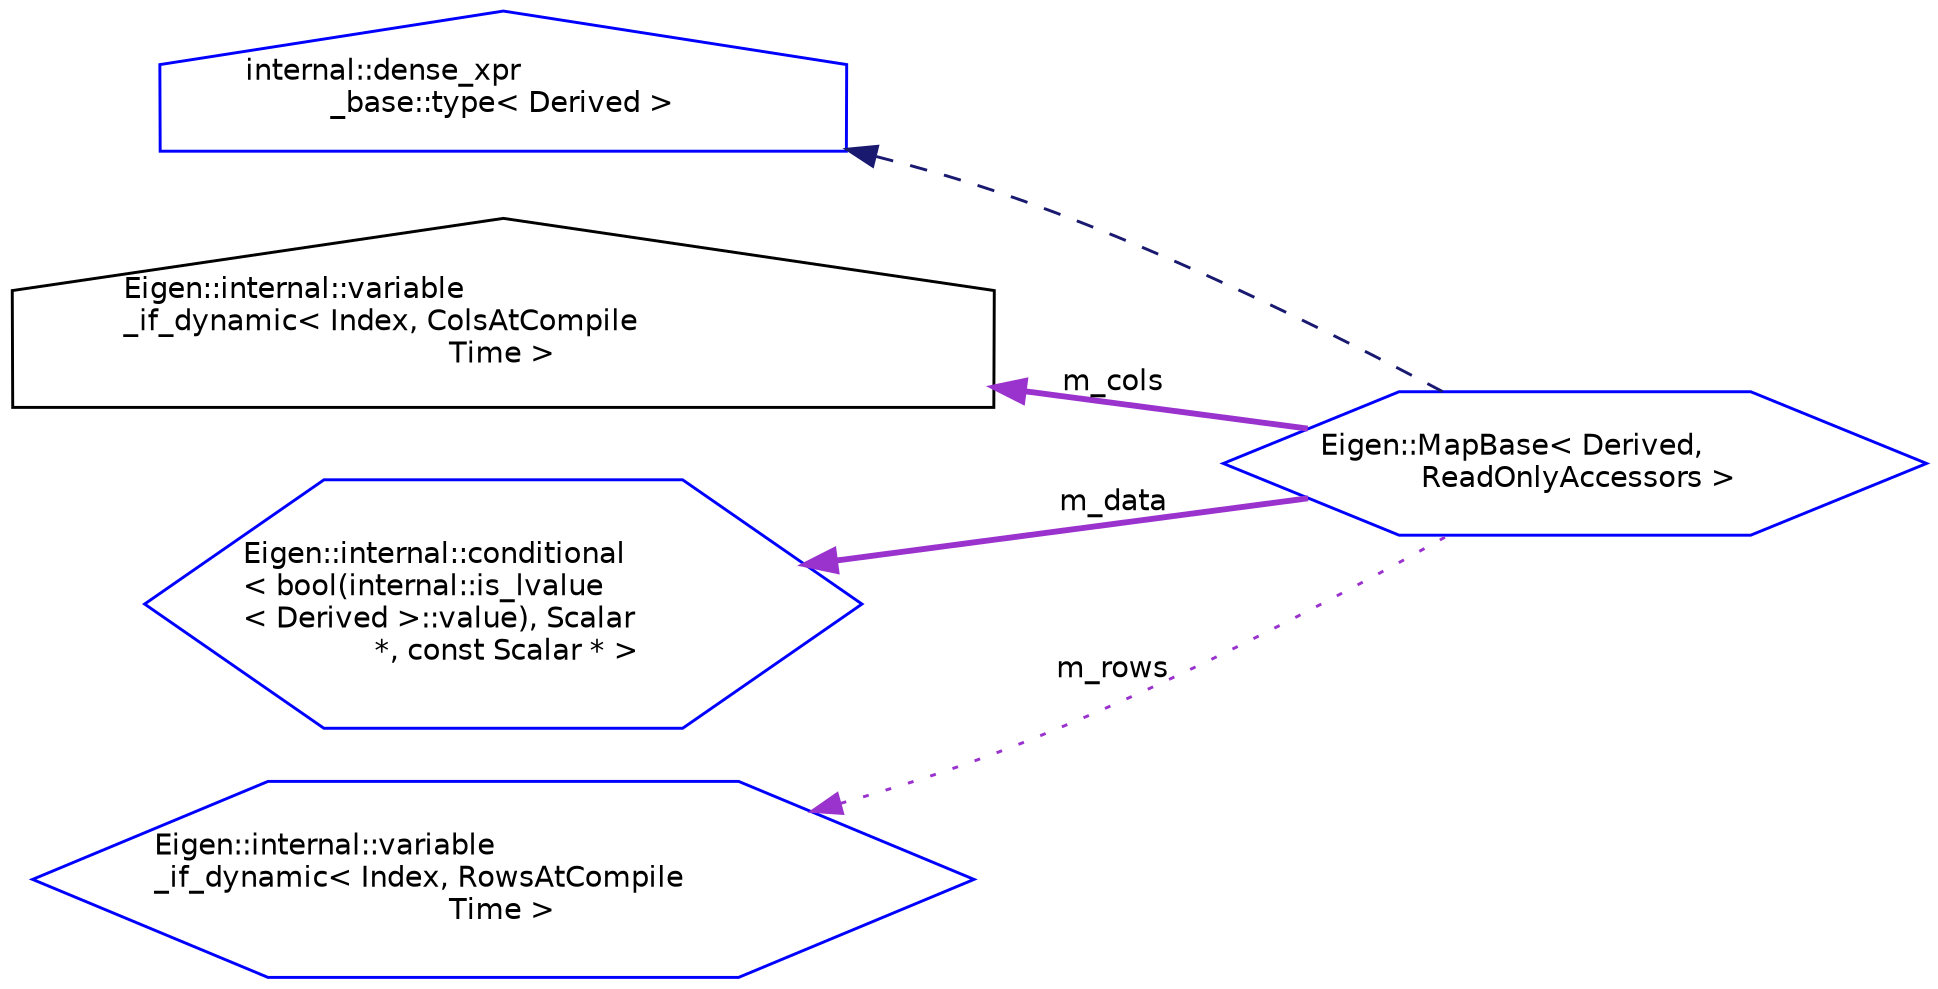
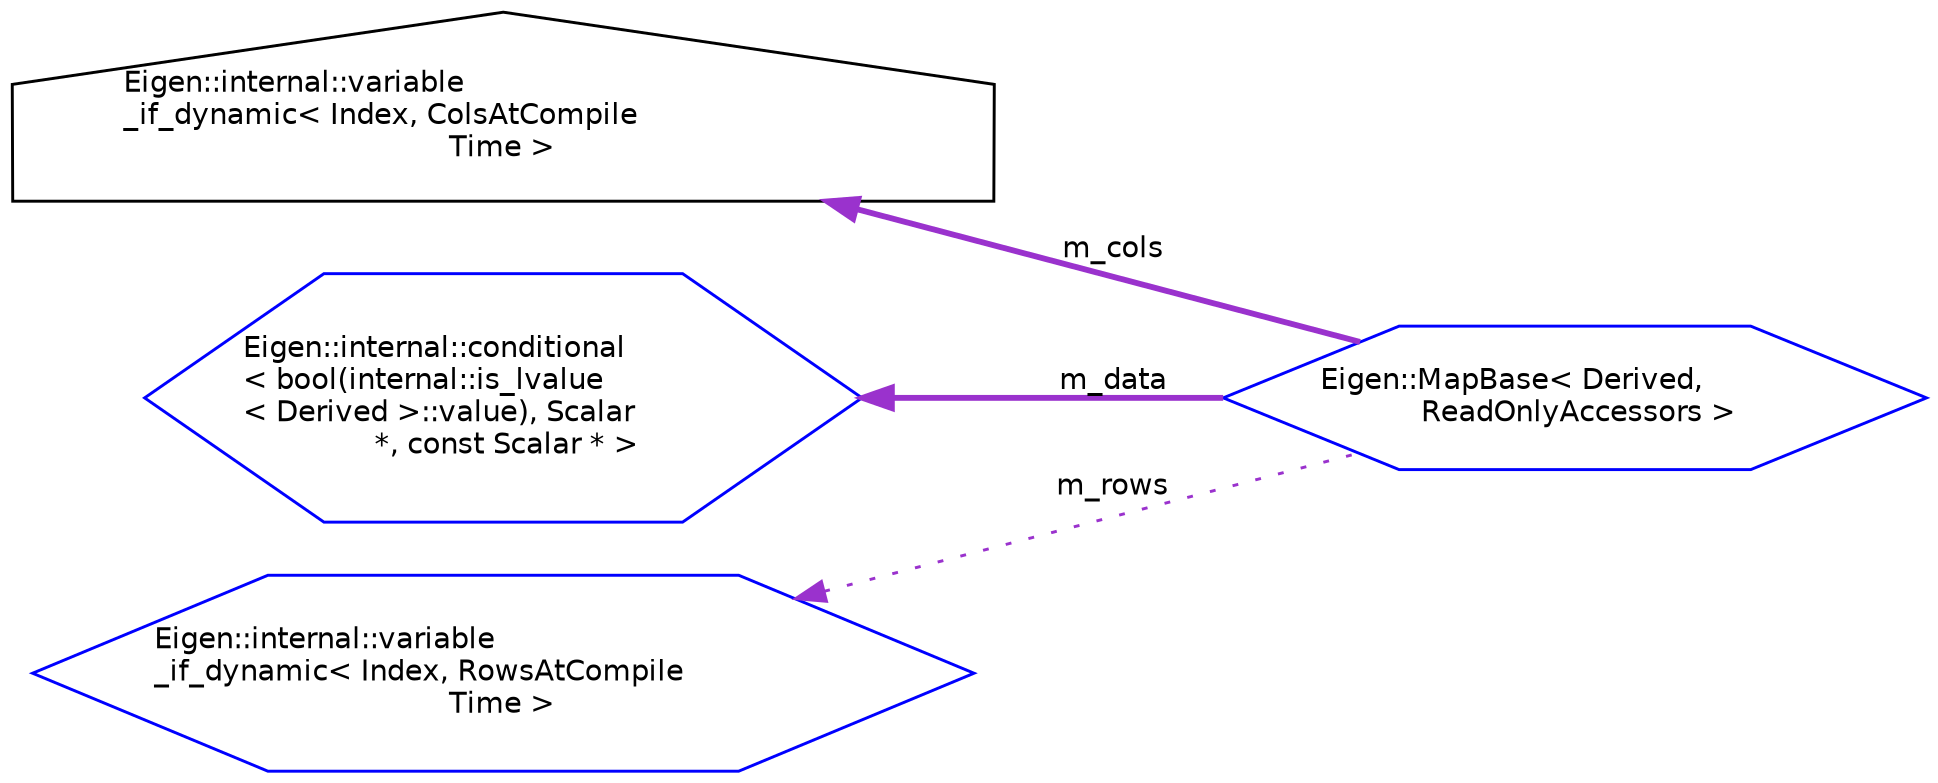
(503, 89) -> none
